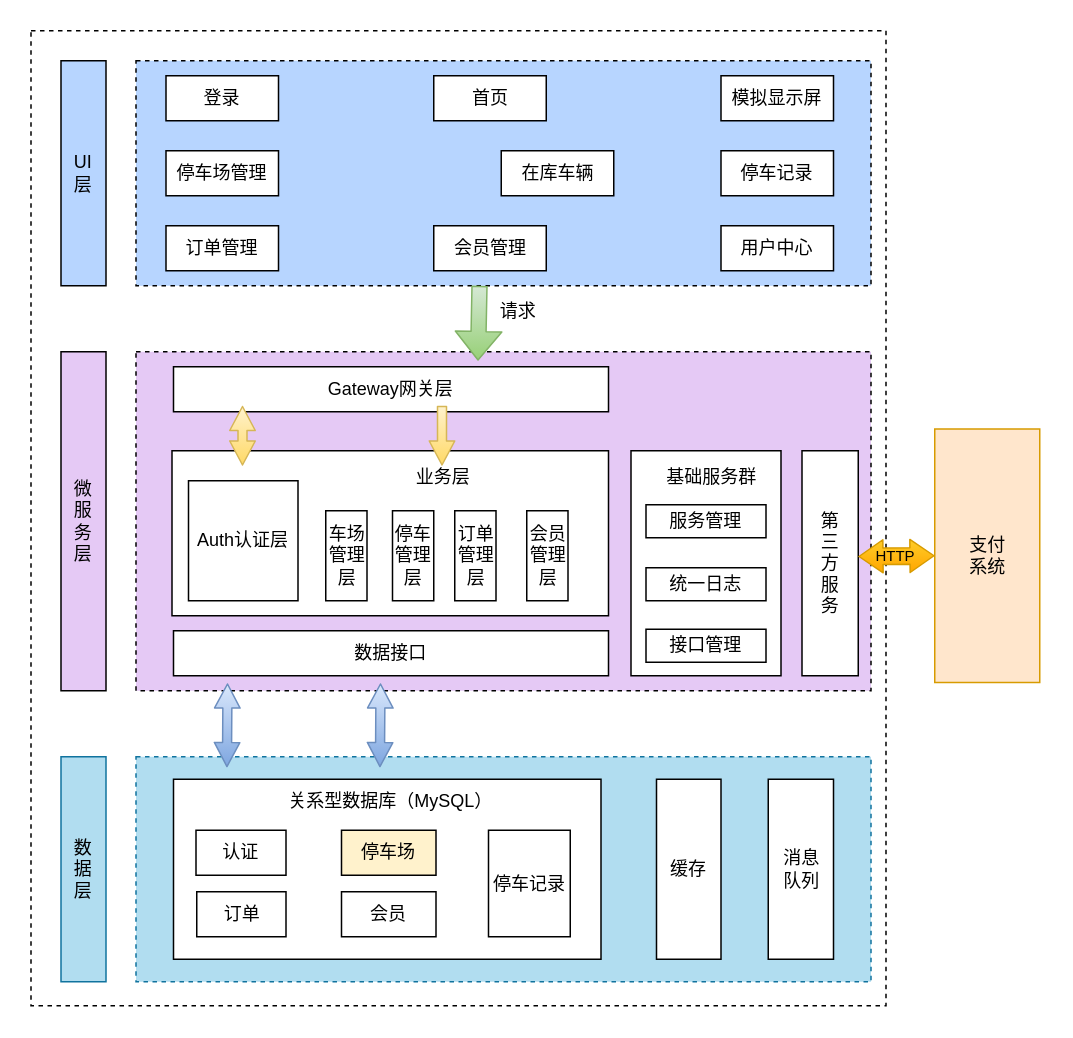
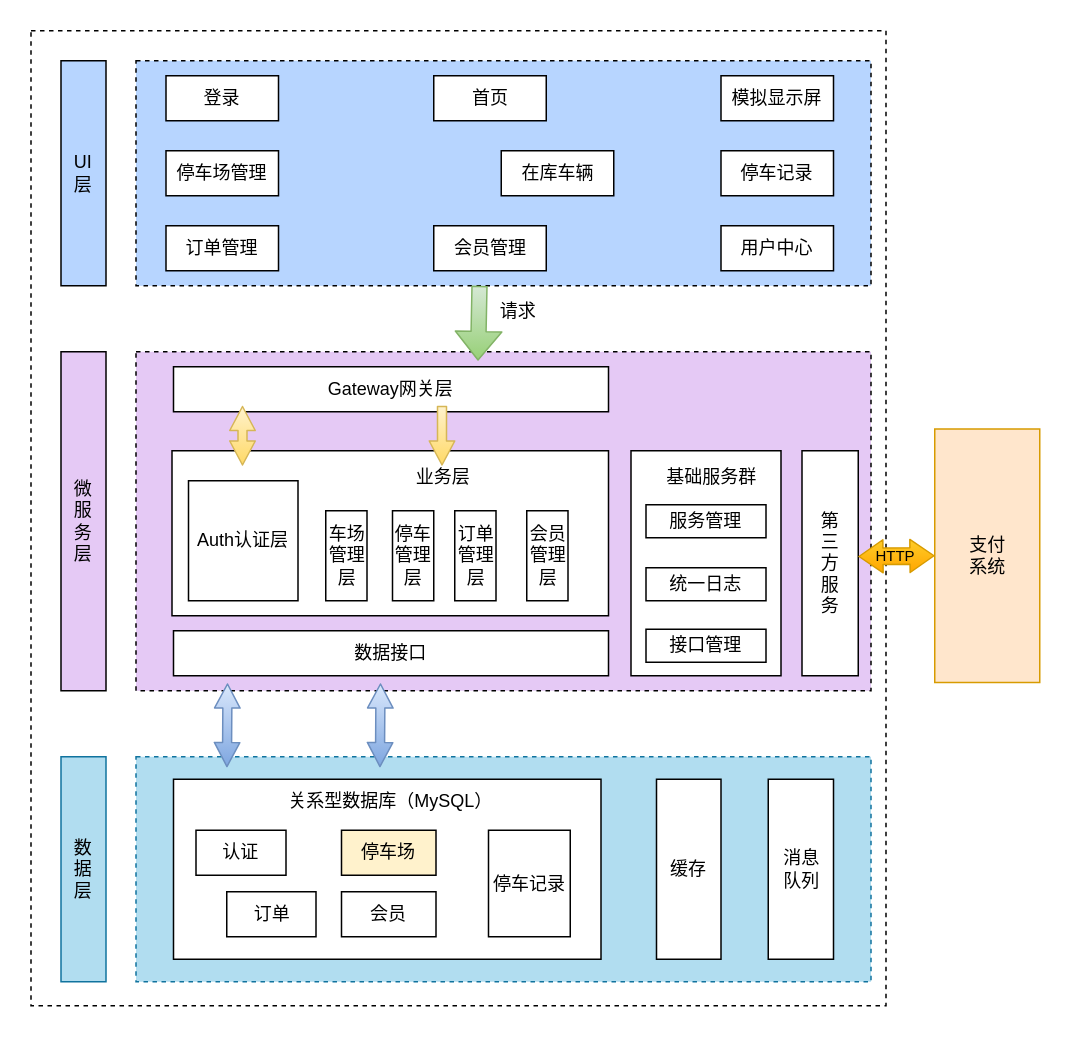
(241, 914) -> (271, 914)
